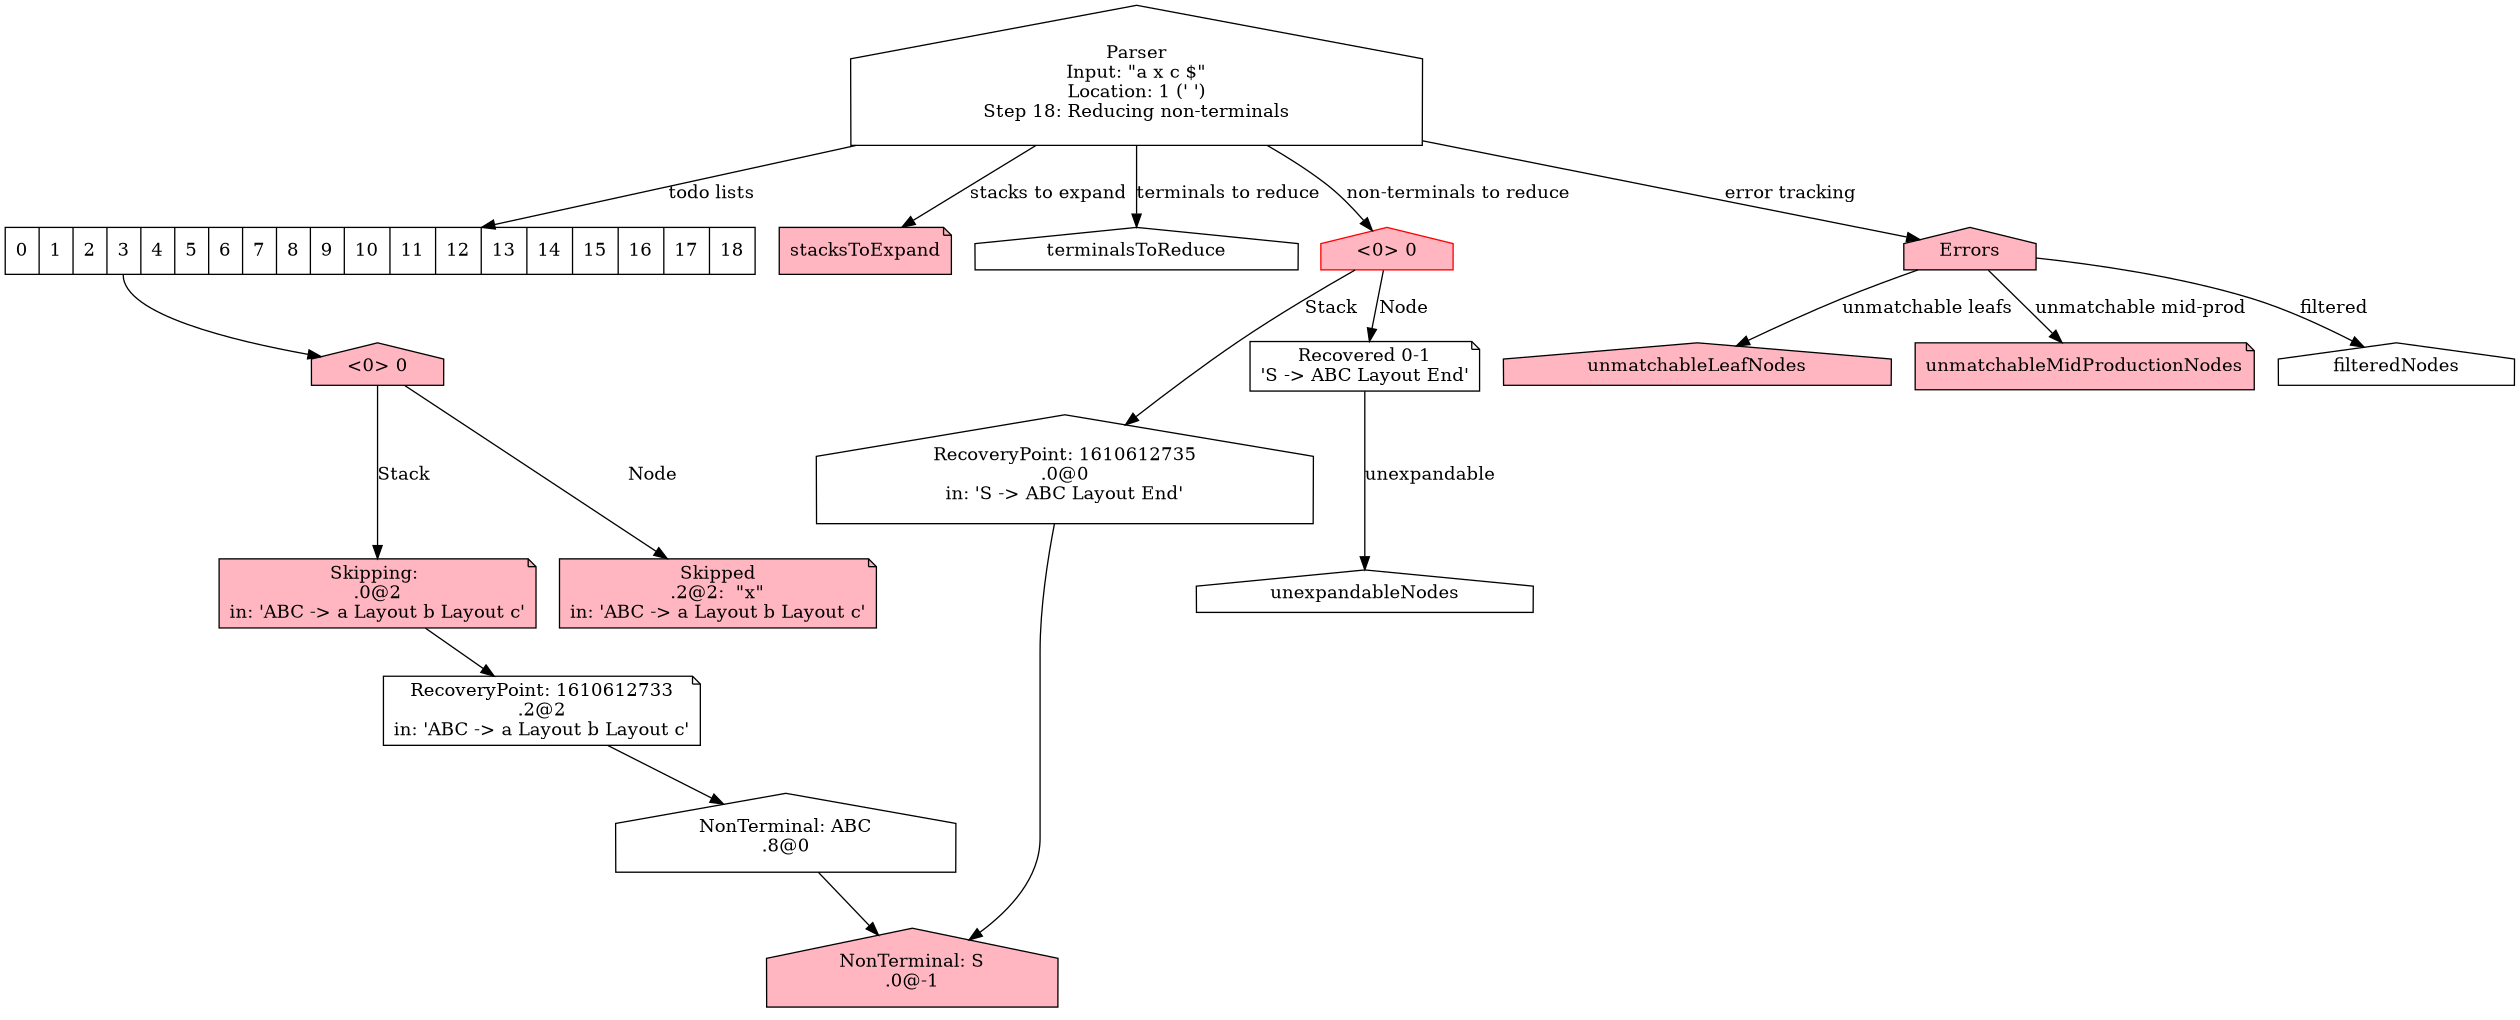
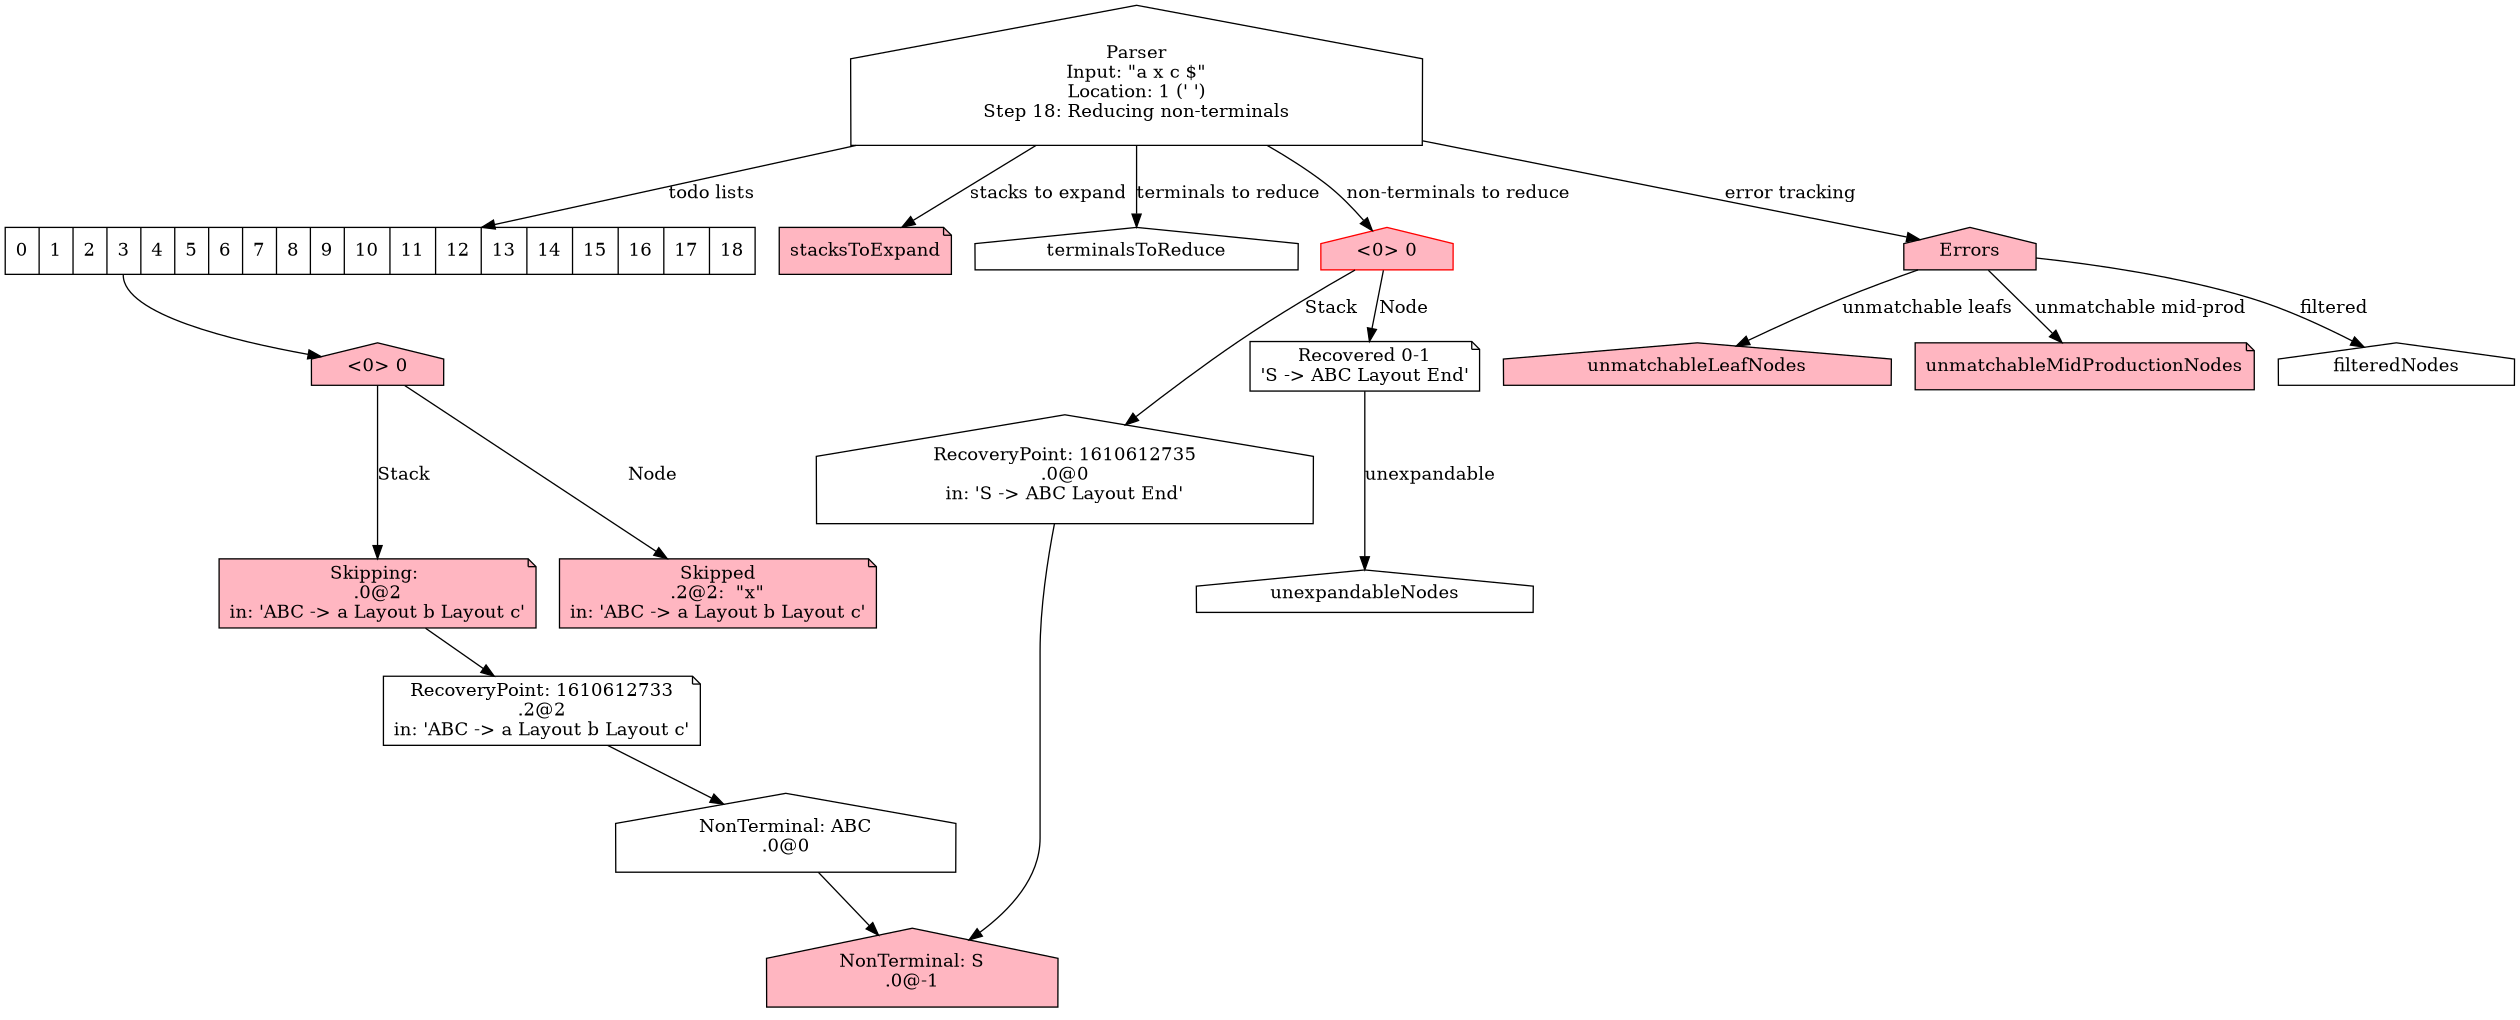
(786, 837) -> (786, 837)
